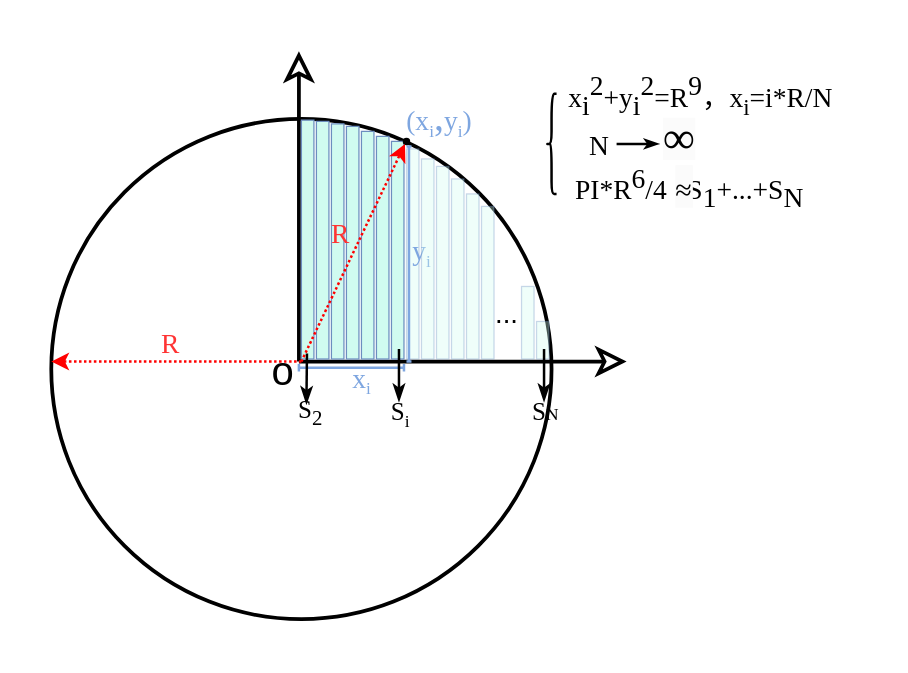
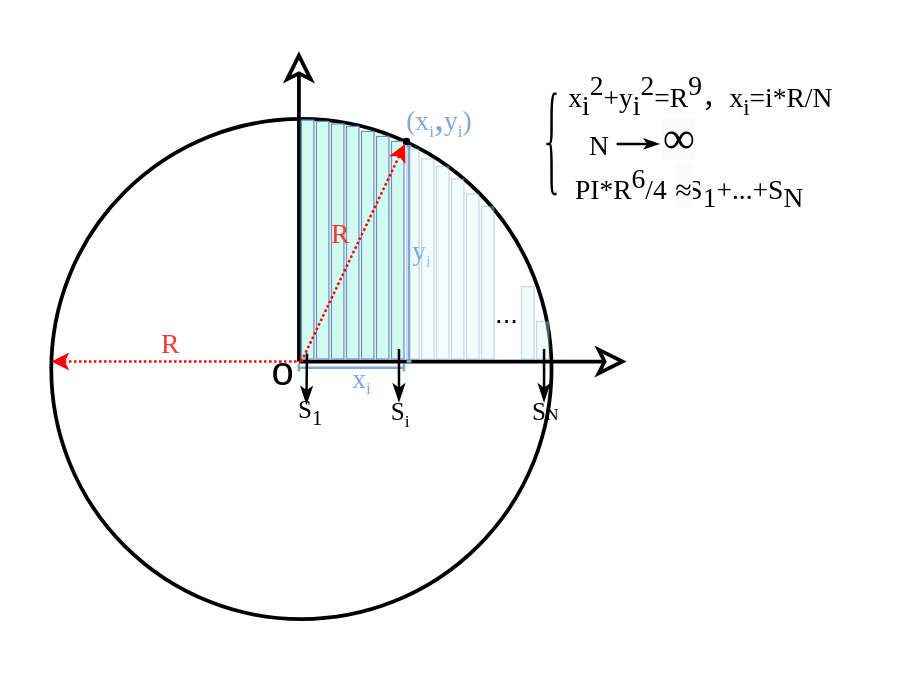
(311, 406) -> (311, 406)
